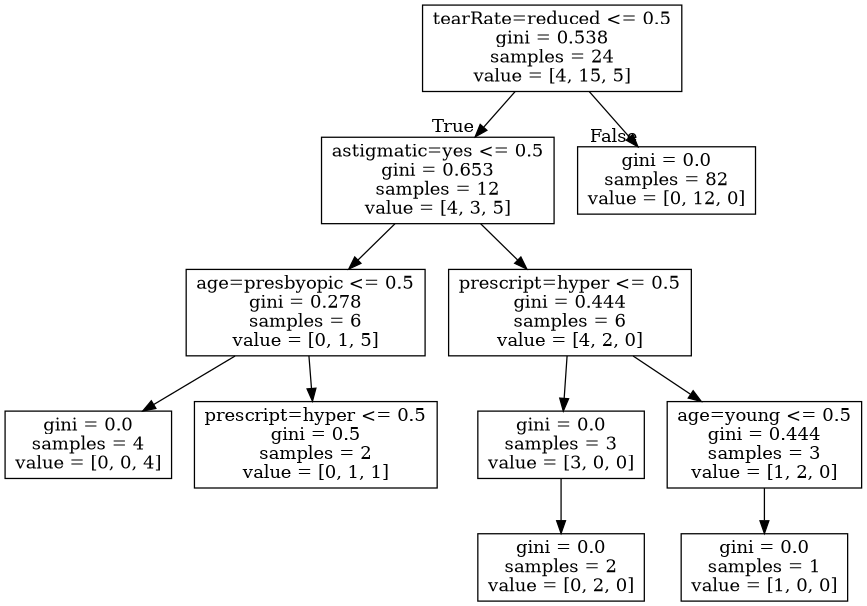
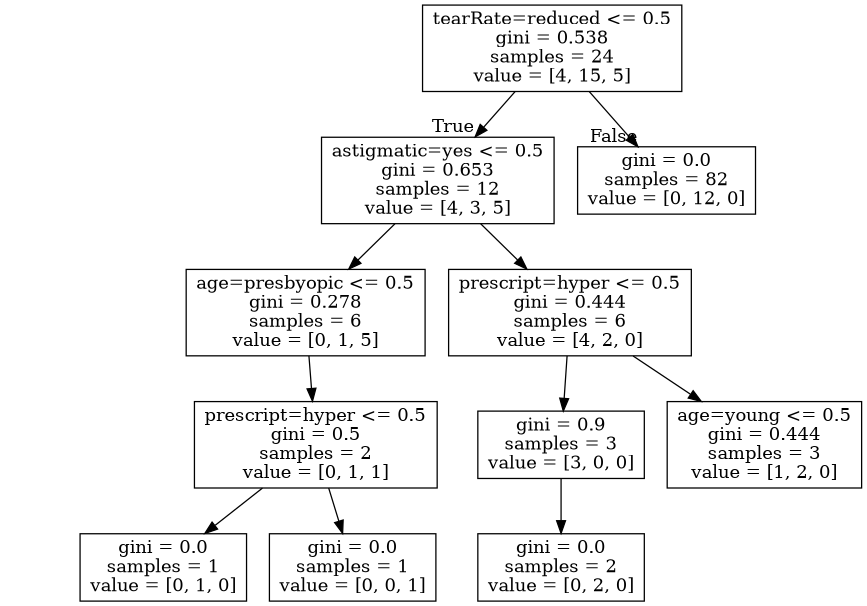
(88, 445) -> none
(561, 445) -> (561, 445)
none -> (163, 567)
none -> (353, 567)
(764, 567) -> none
